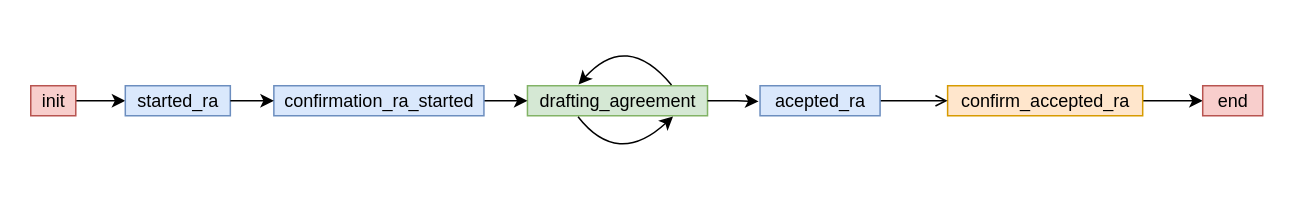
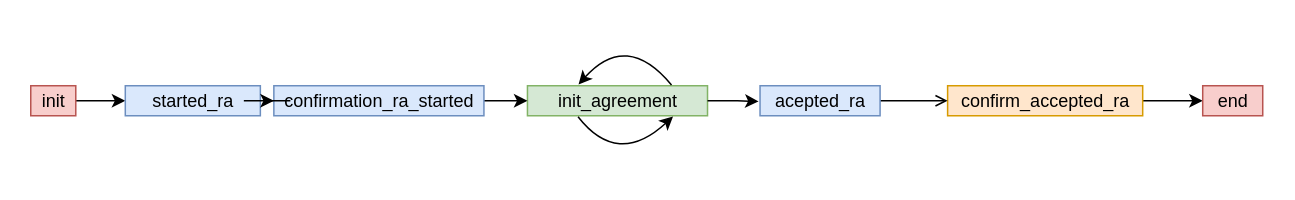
(178, 101) -> (193, 101)
(618, 101) -> (618, 101)
